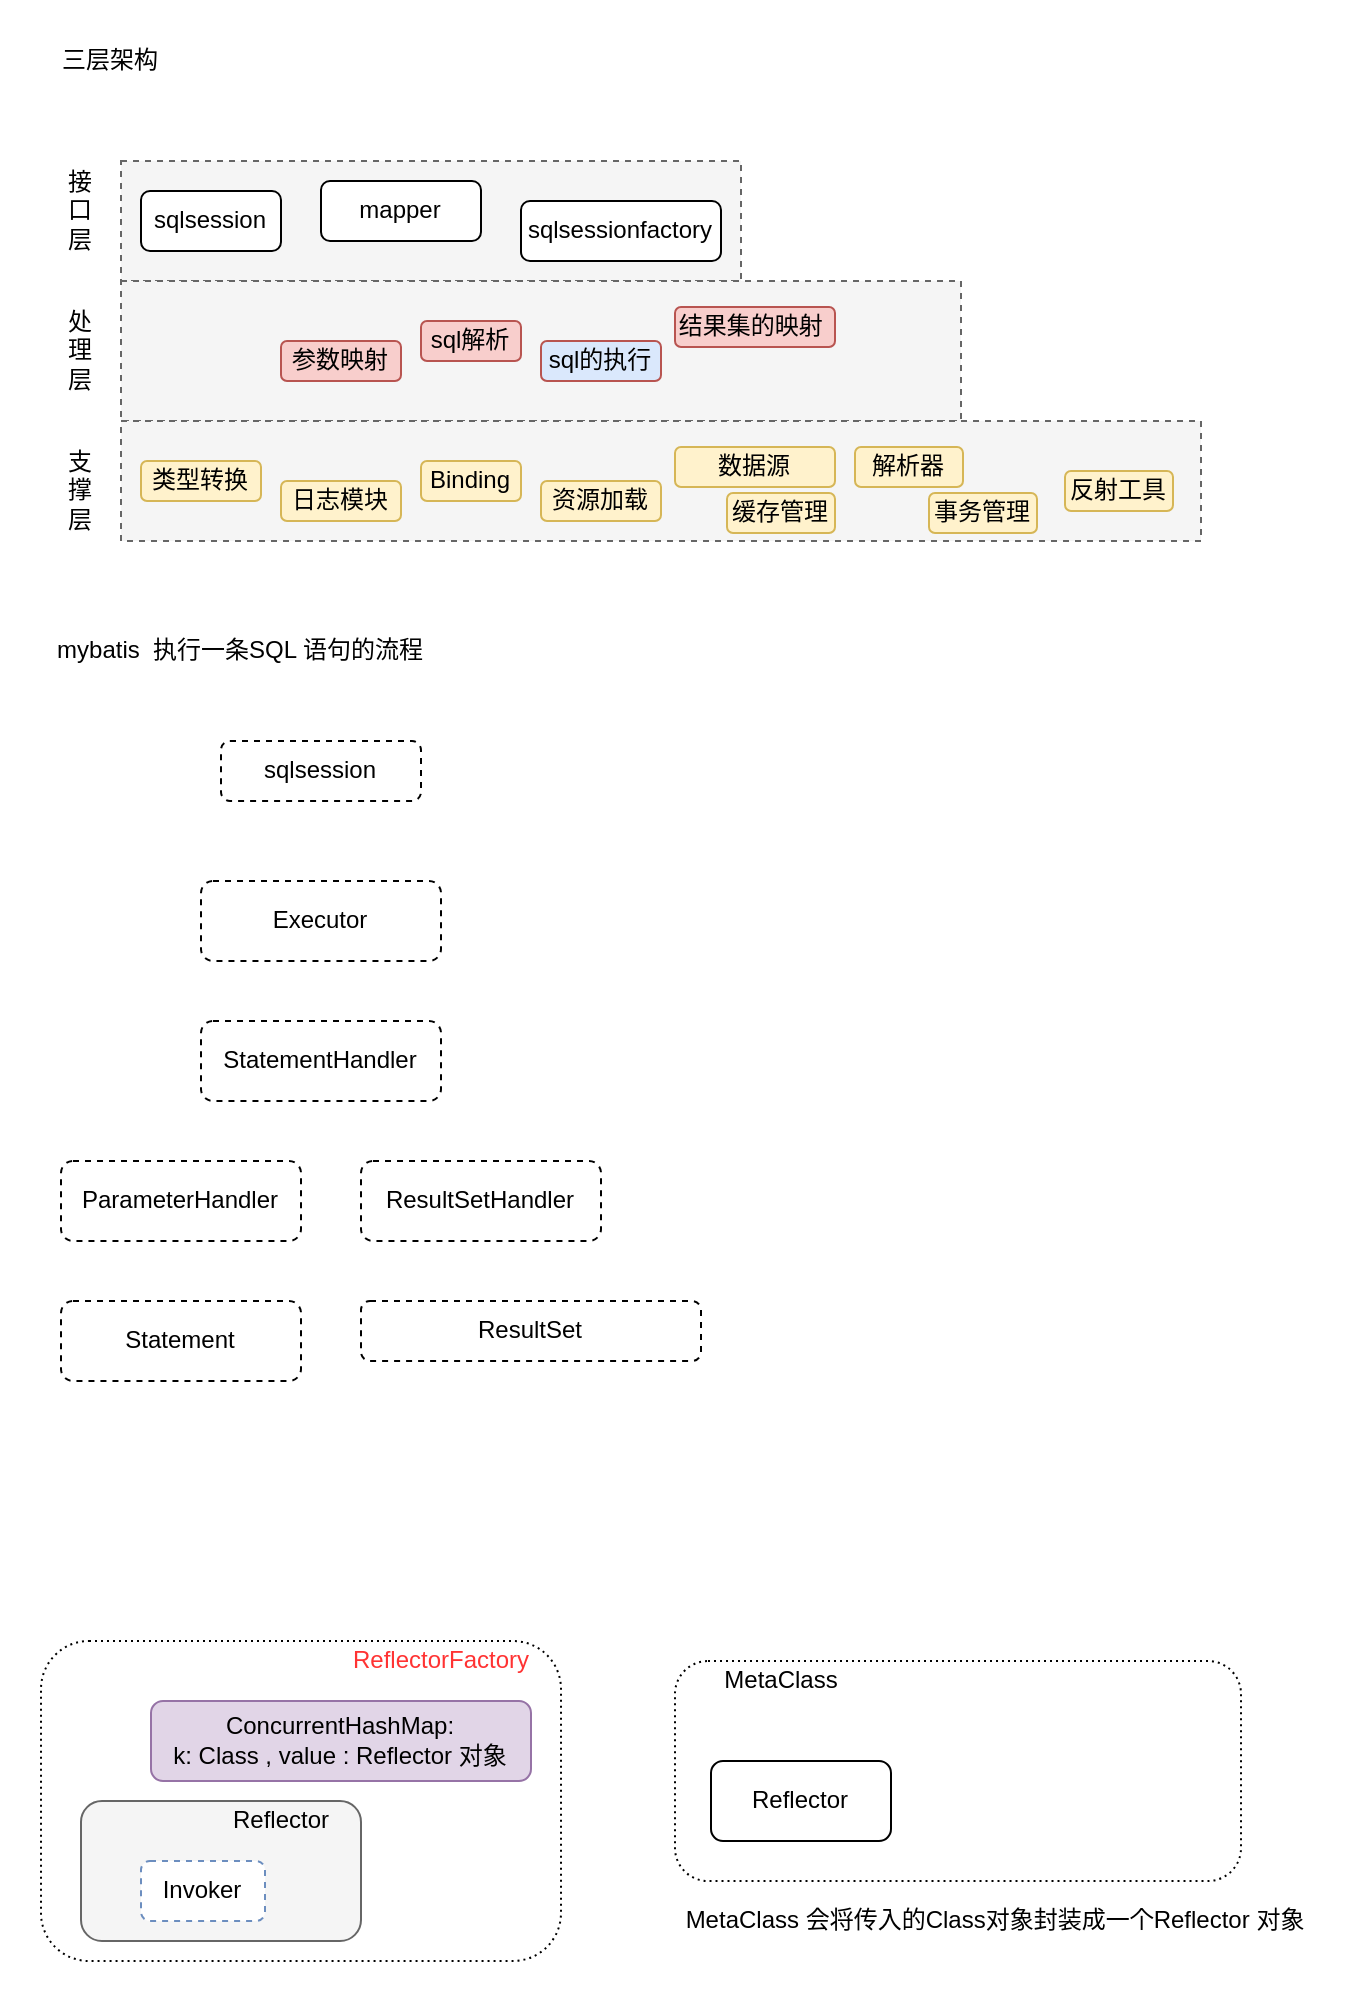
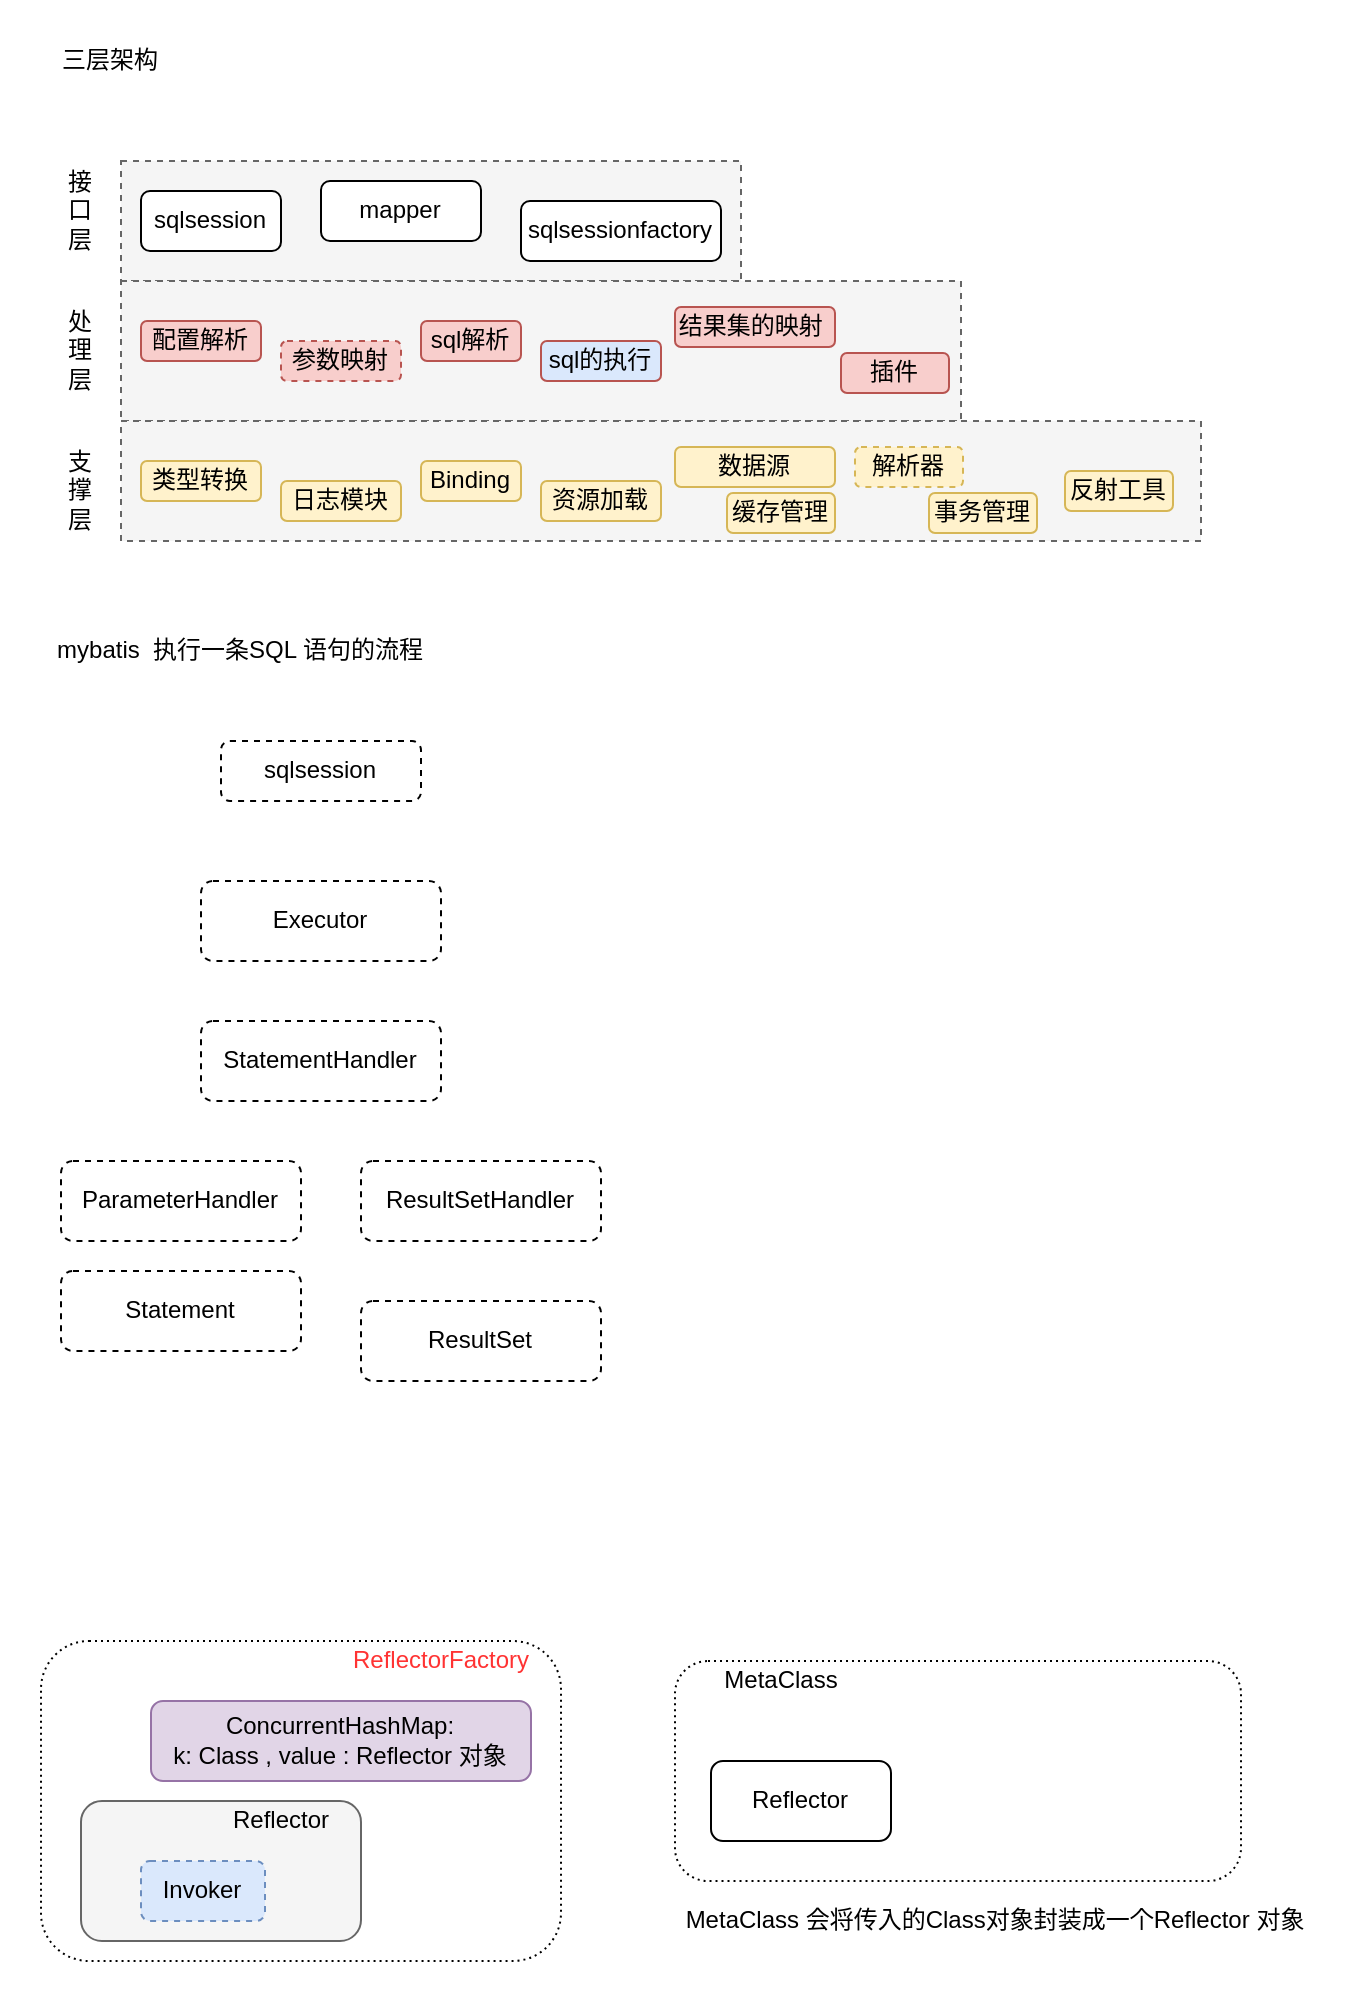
none -> (201, 341)
(341, 361) -> (341, 361)
none -> (895, 373)
(909, 467) -> (909, 467)
(531, 1331) -> (481, 1341)
(181, 1341) -> (181, 1311)
(203, 1891) -> (203, 1891)
